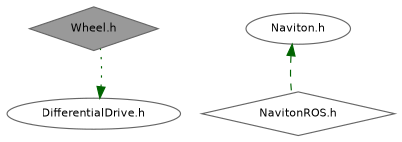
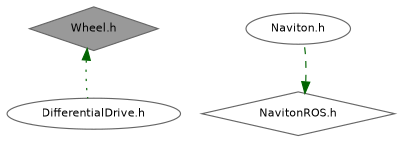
(102, 68) -> (86, 79)
(291, 75) -> (306, 63)
